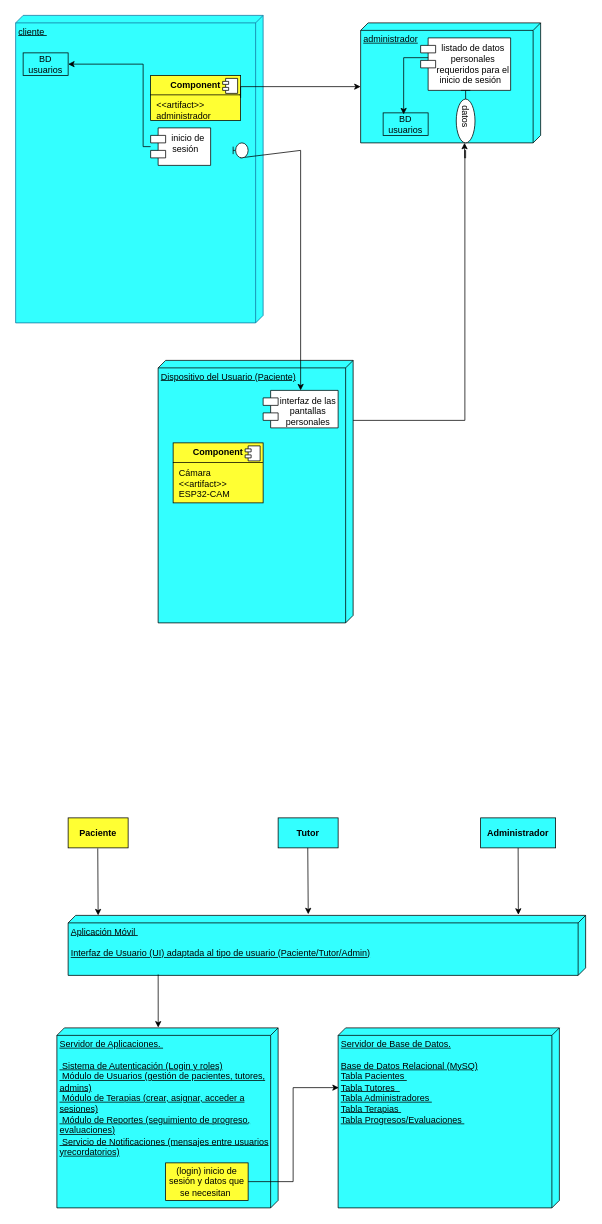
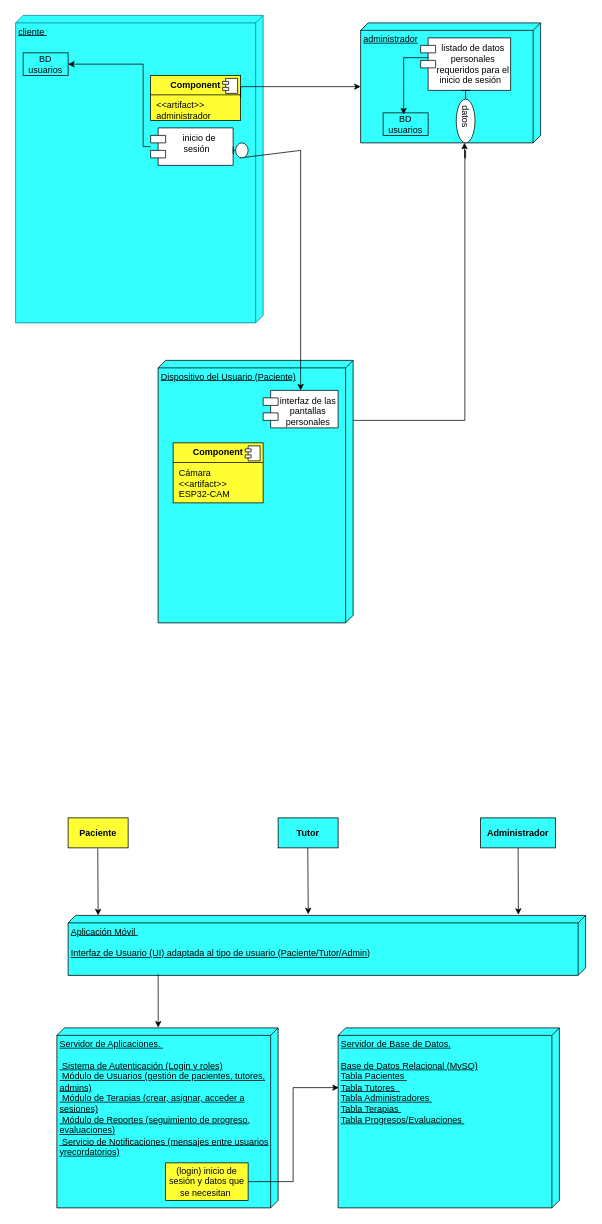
(180, 147) -> (192, 147)
